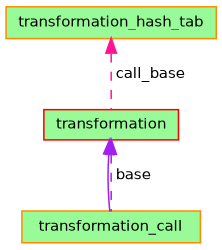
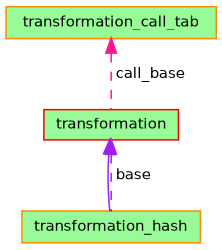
(111, 23) -> (111, 23)
(111, 227) -> (111, 227)
